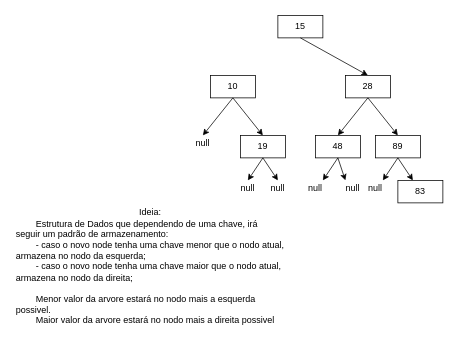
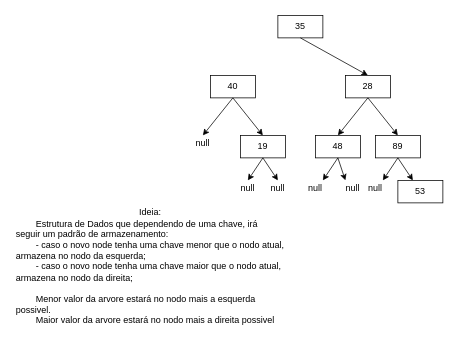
(300, 27) -> (300, 27)
(233, 87) -> (233, 87)
(420, 192) -> (420, 192)
